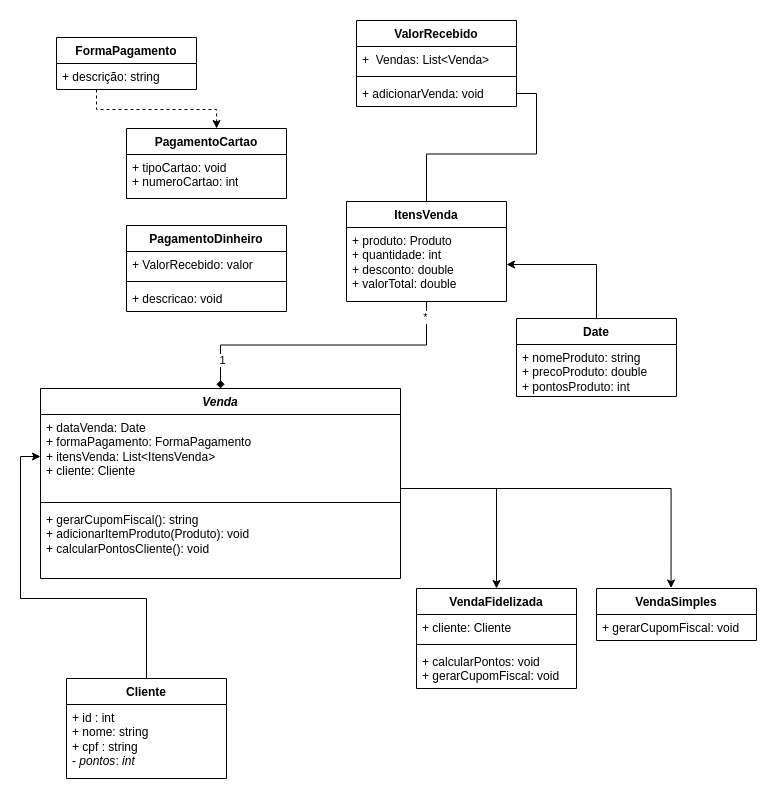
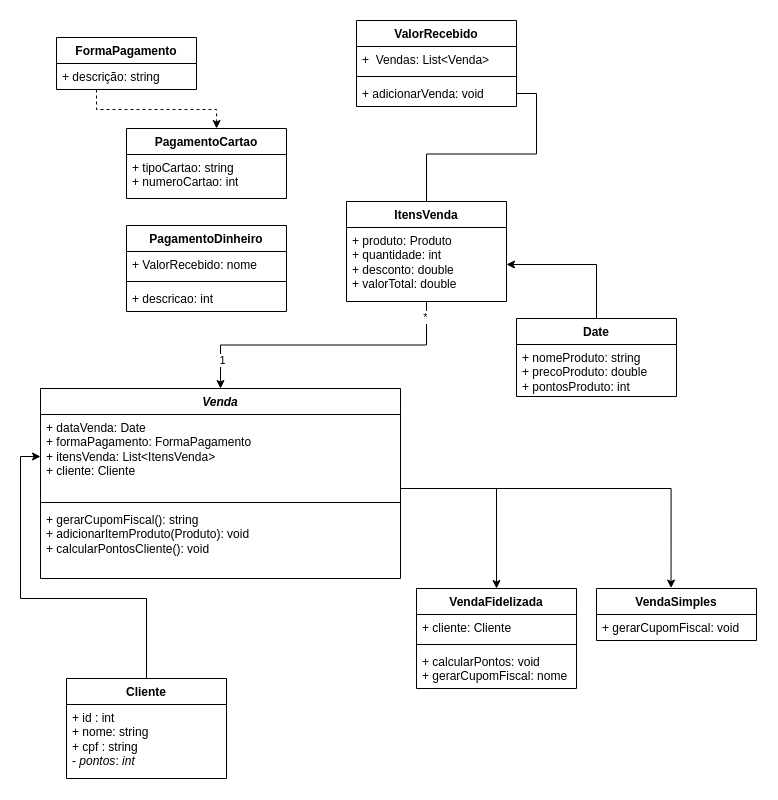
(190, 176) -> (192, 176)
(197, 266) -> (195, 266)
(182, 300) -> (178, 300)
(221, 380) -> (221, 380)
(494, 670) -> (495, 670)
